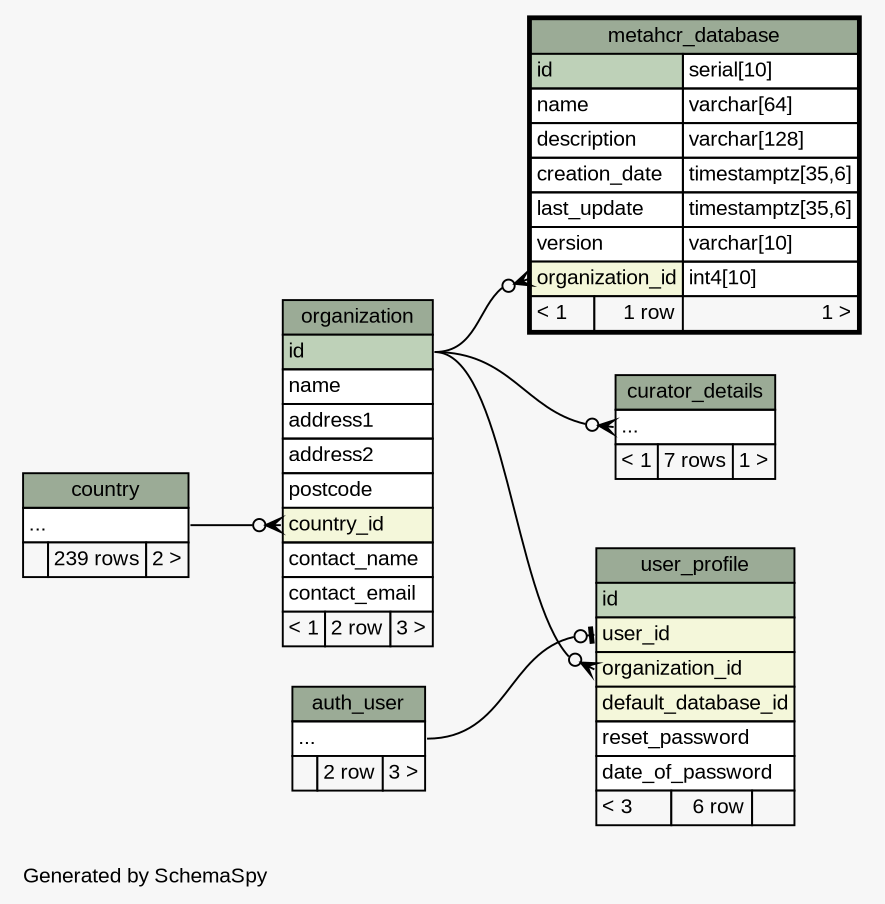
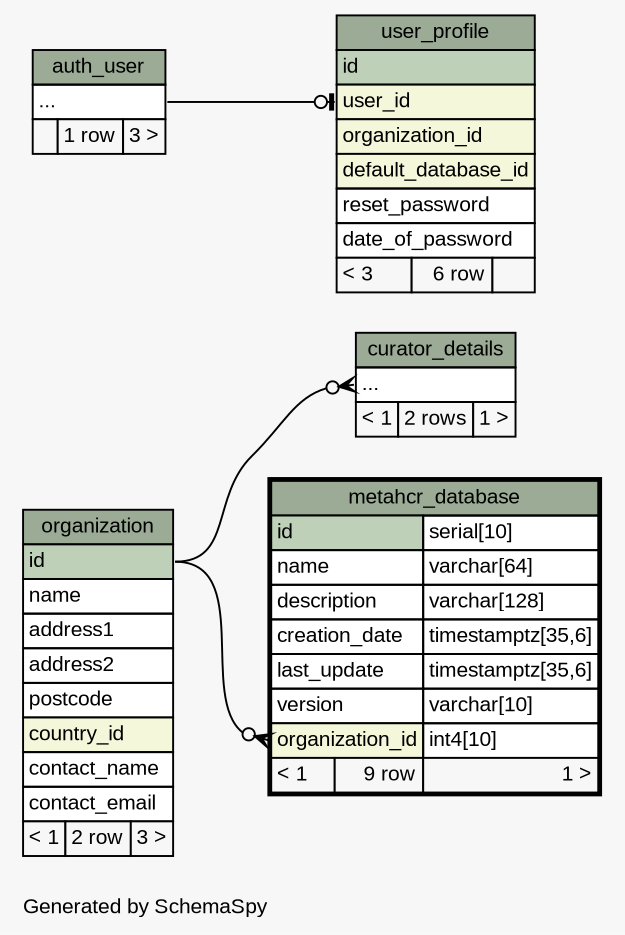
(650, 313) -> (390, 774)
(695, 461) -> (436, 418)
(511, 497) -> none
(106, 525) -> none
(350, 772) -> (90, 136)
